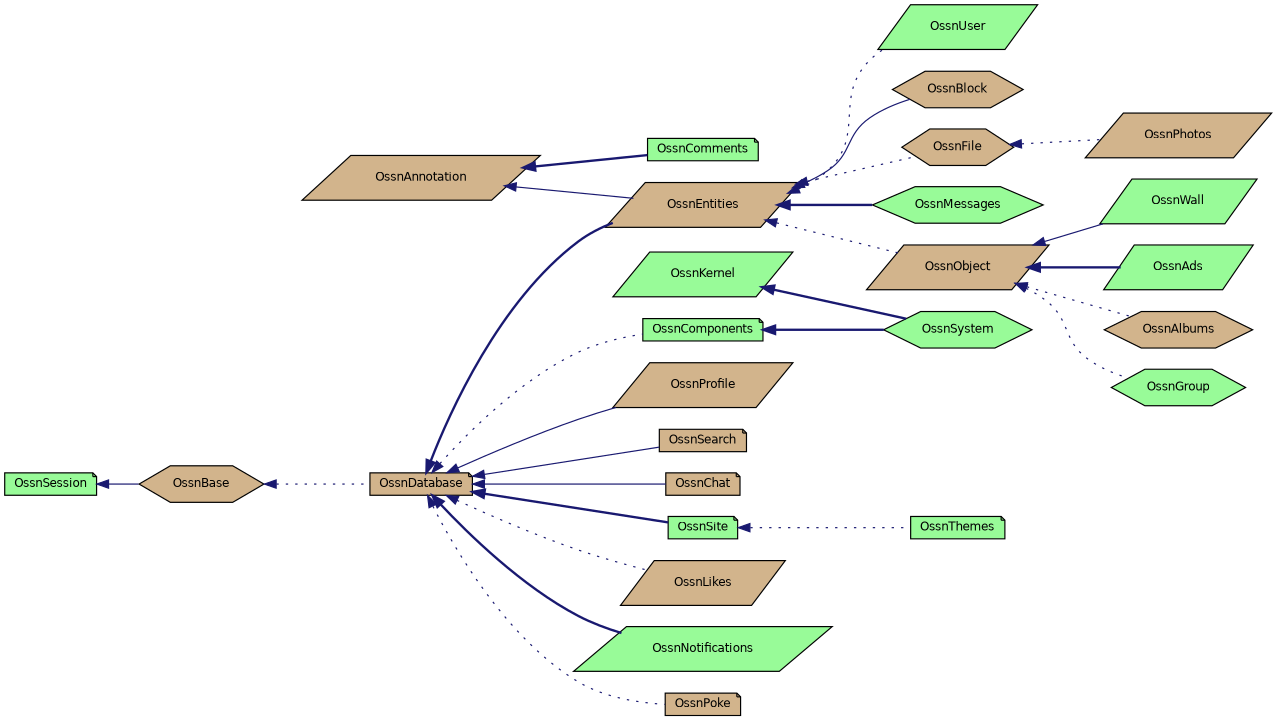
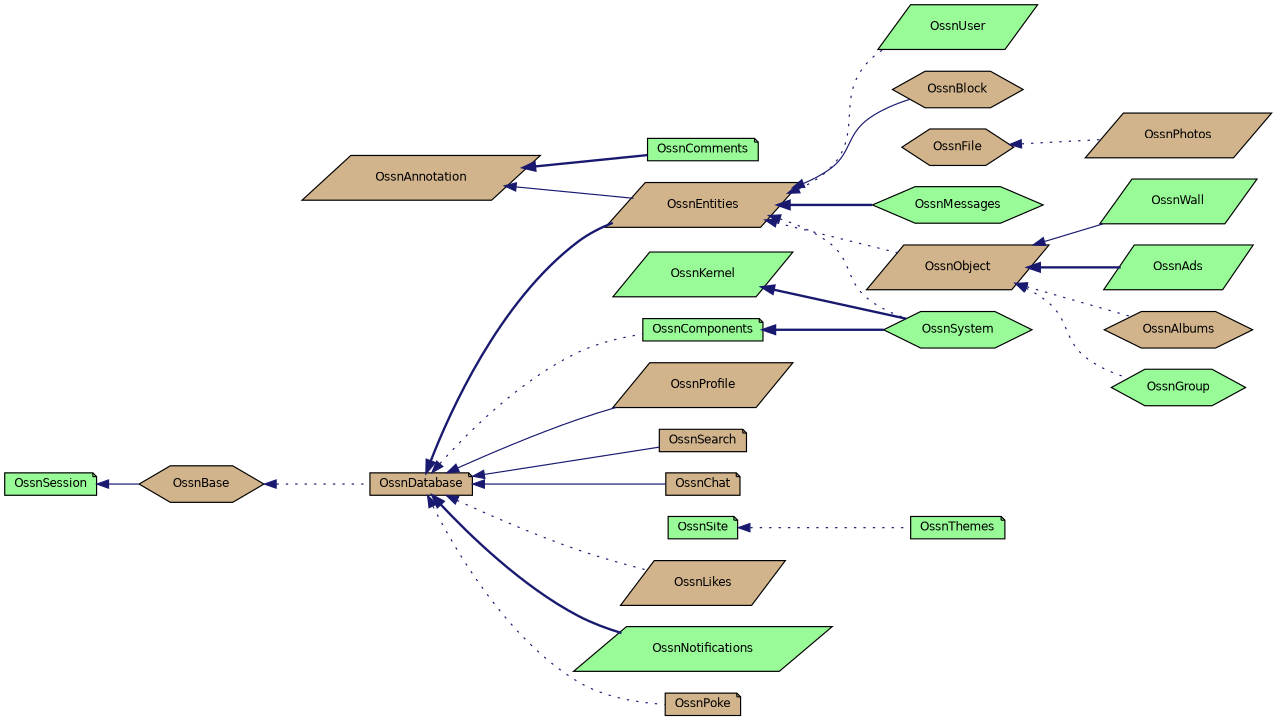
(862, 169) -> (846, 265)
(576, 508) -> none
